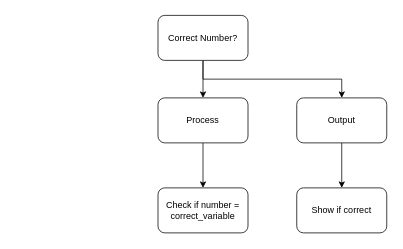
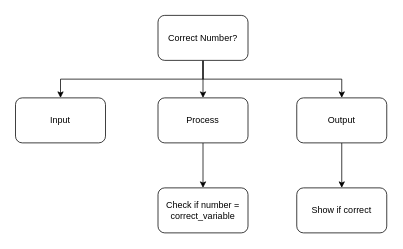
none -> (60, 84)
none -> (60, 120)
